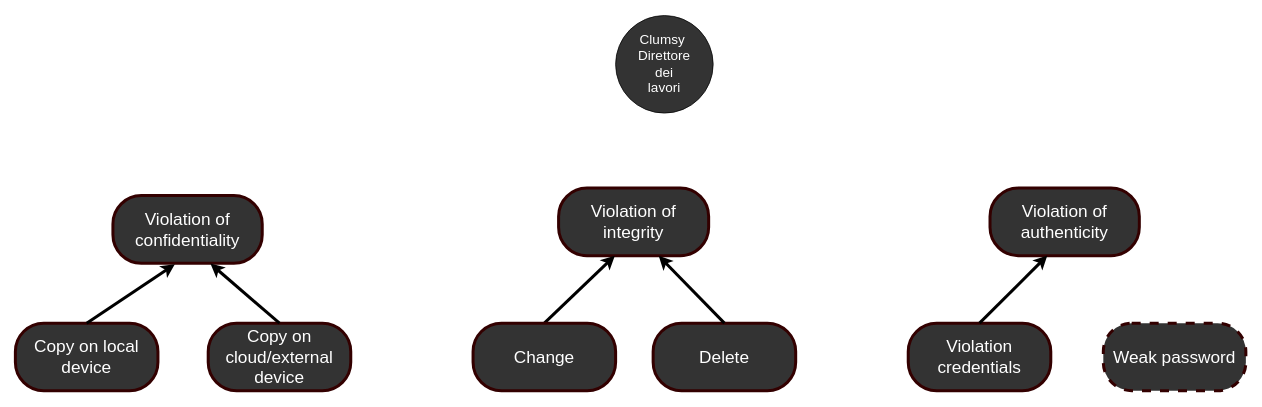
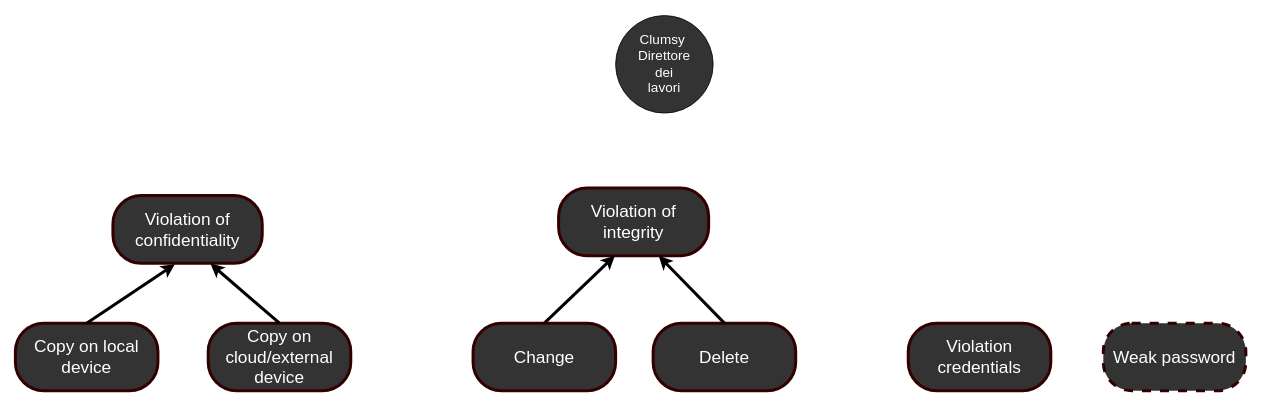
(1064, 222) -> none
(1010, 292) -> none
